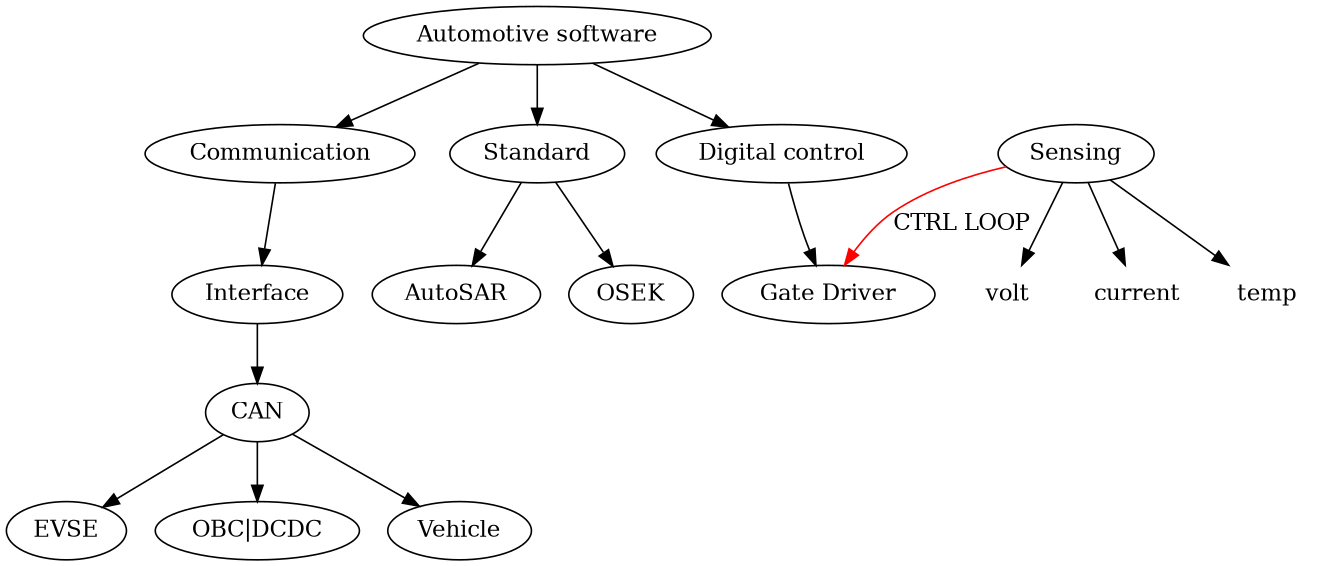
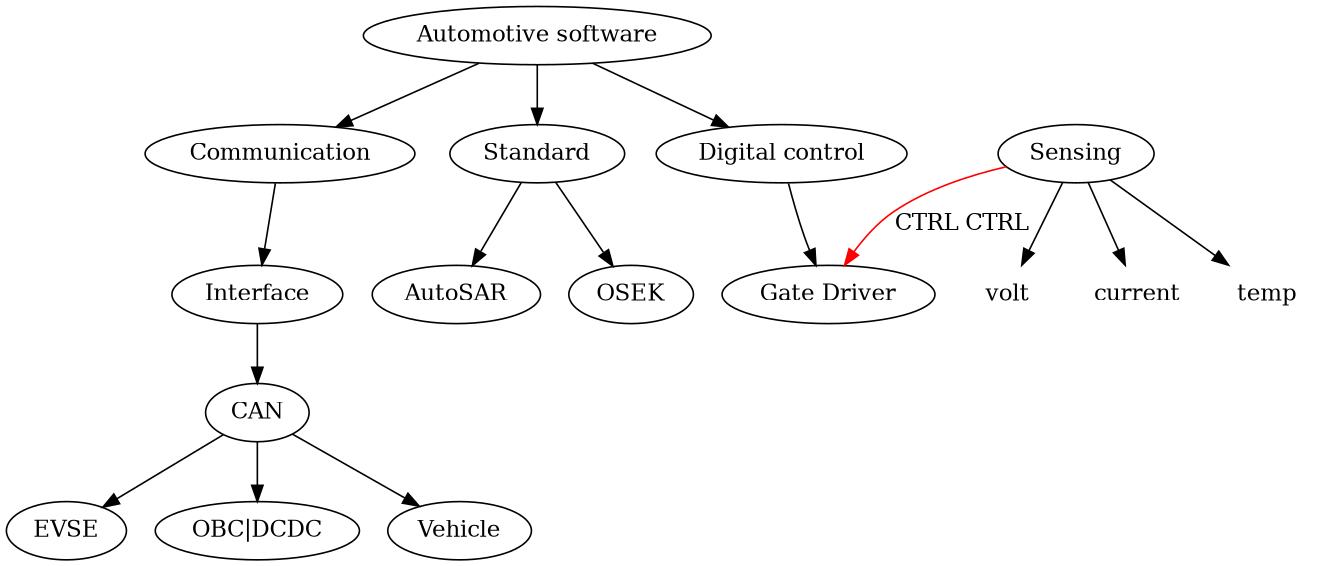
(962, 224) -> (962, 224)
